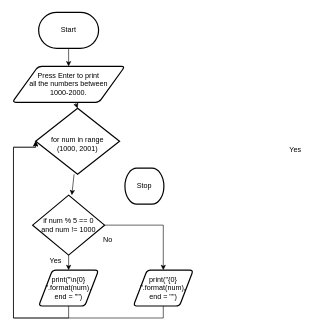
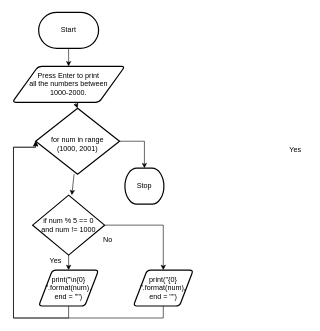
none -> (145, 151)
